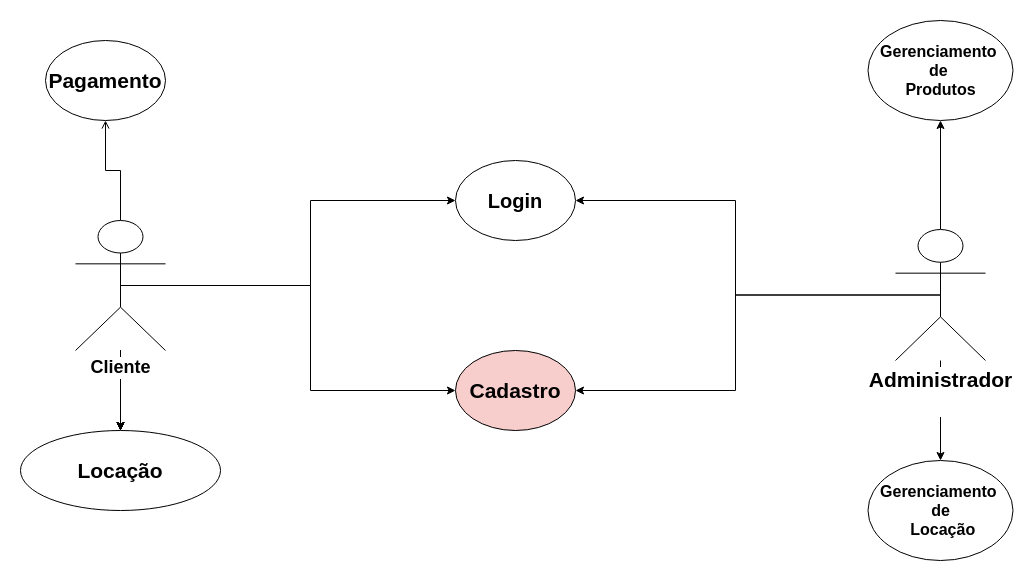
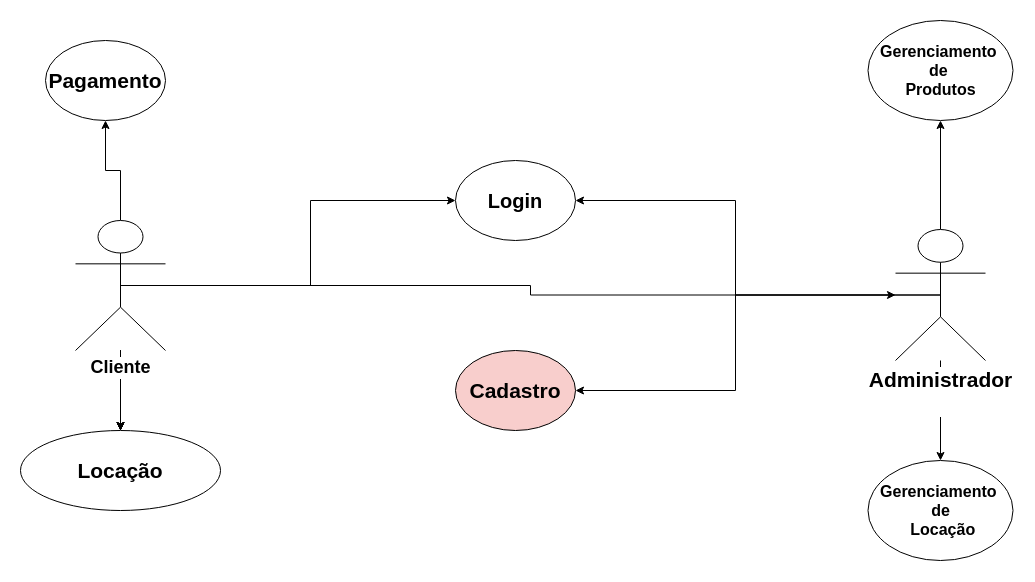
(106, 127) -> (106, 129)
(328, 391) -> (527, 286)
